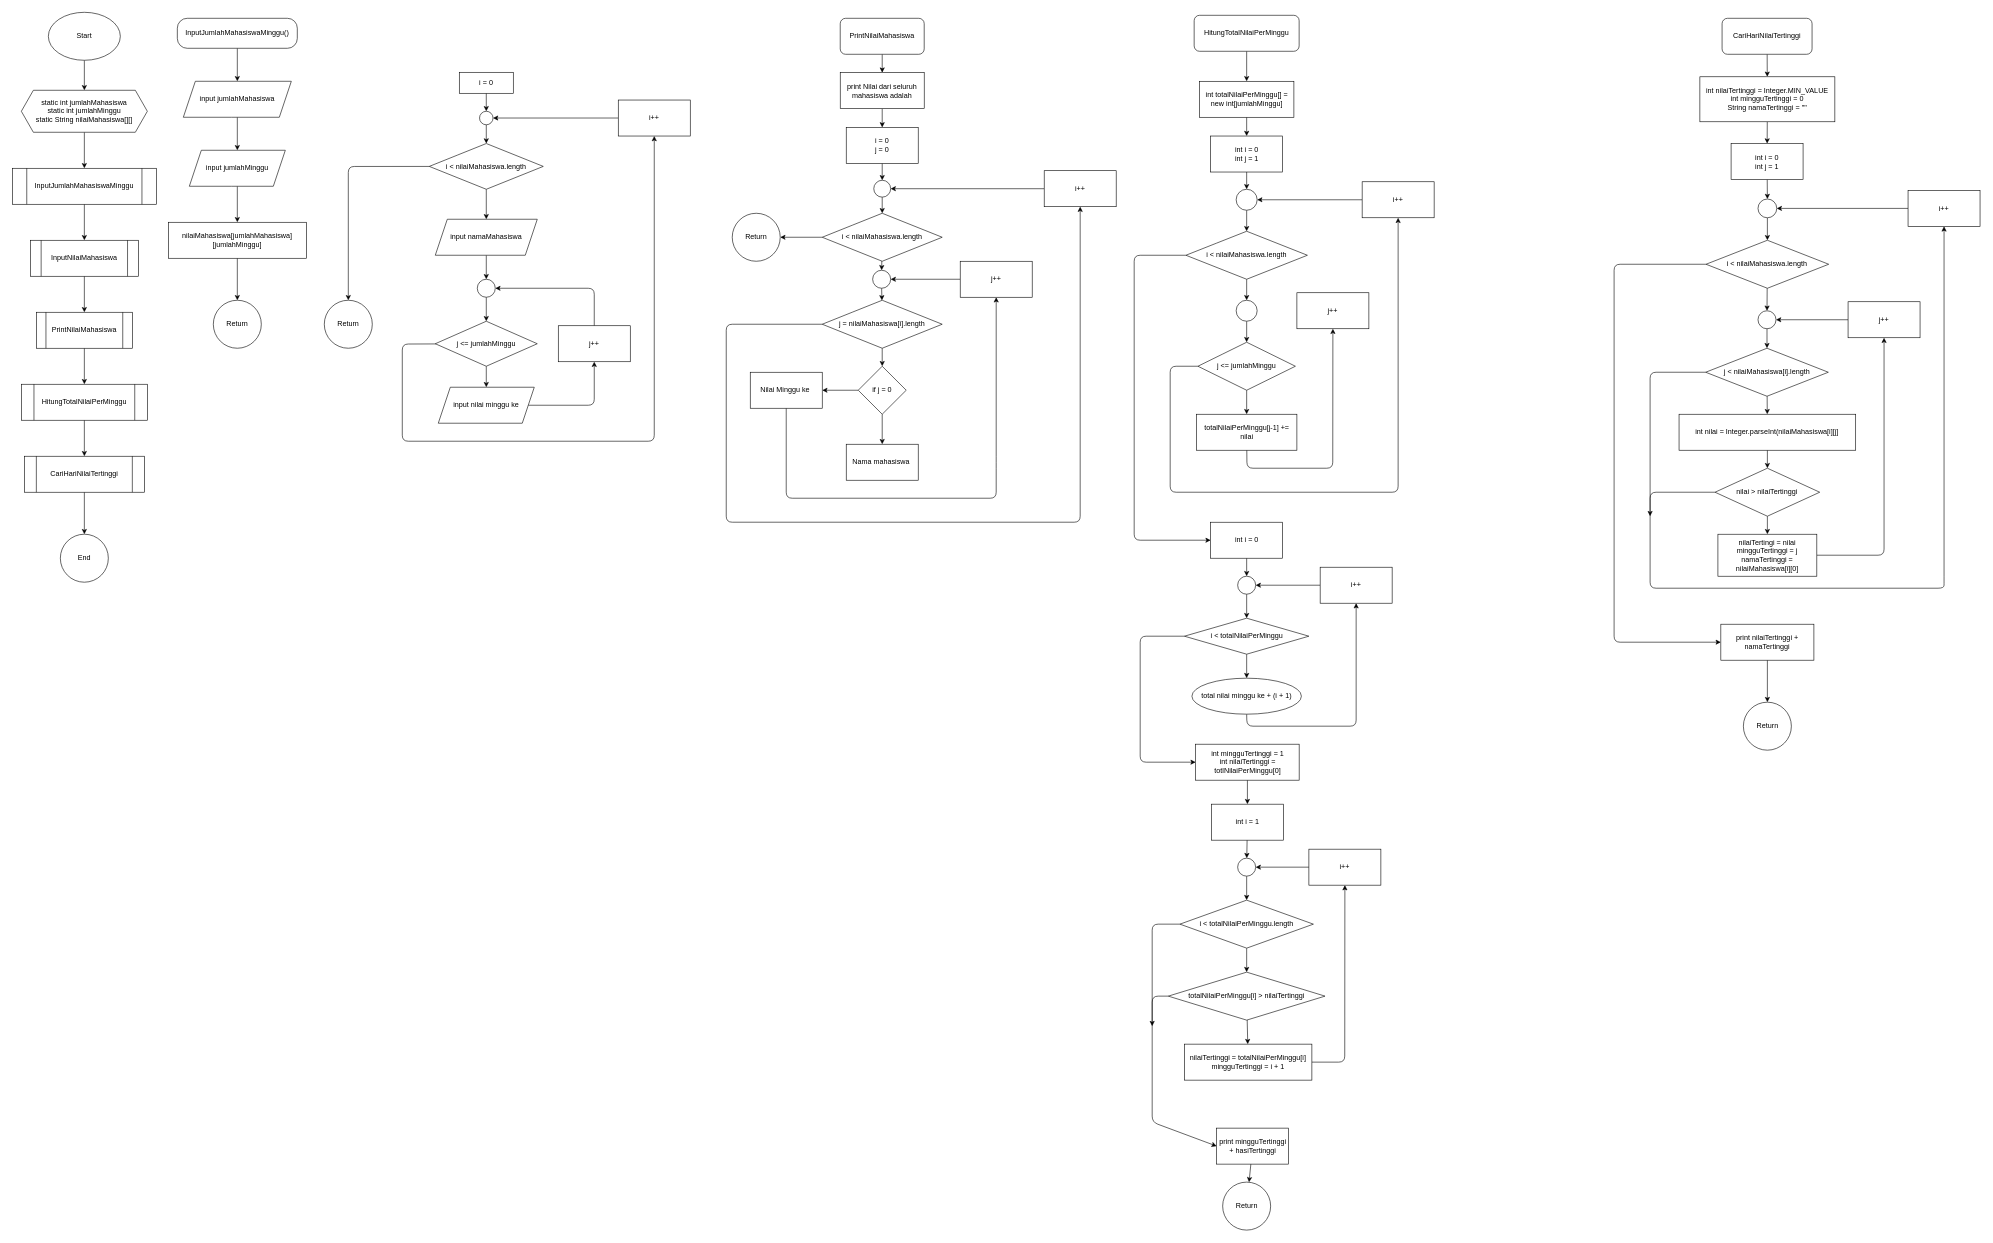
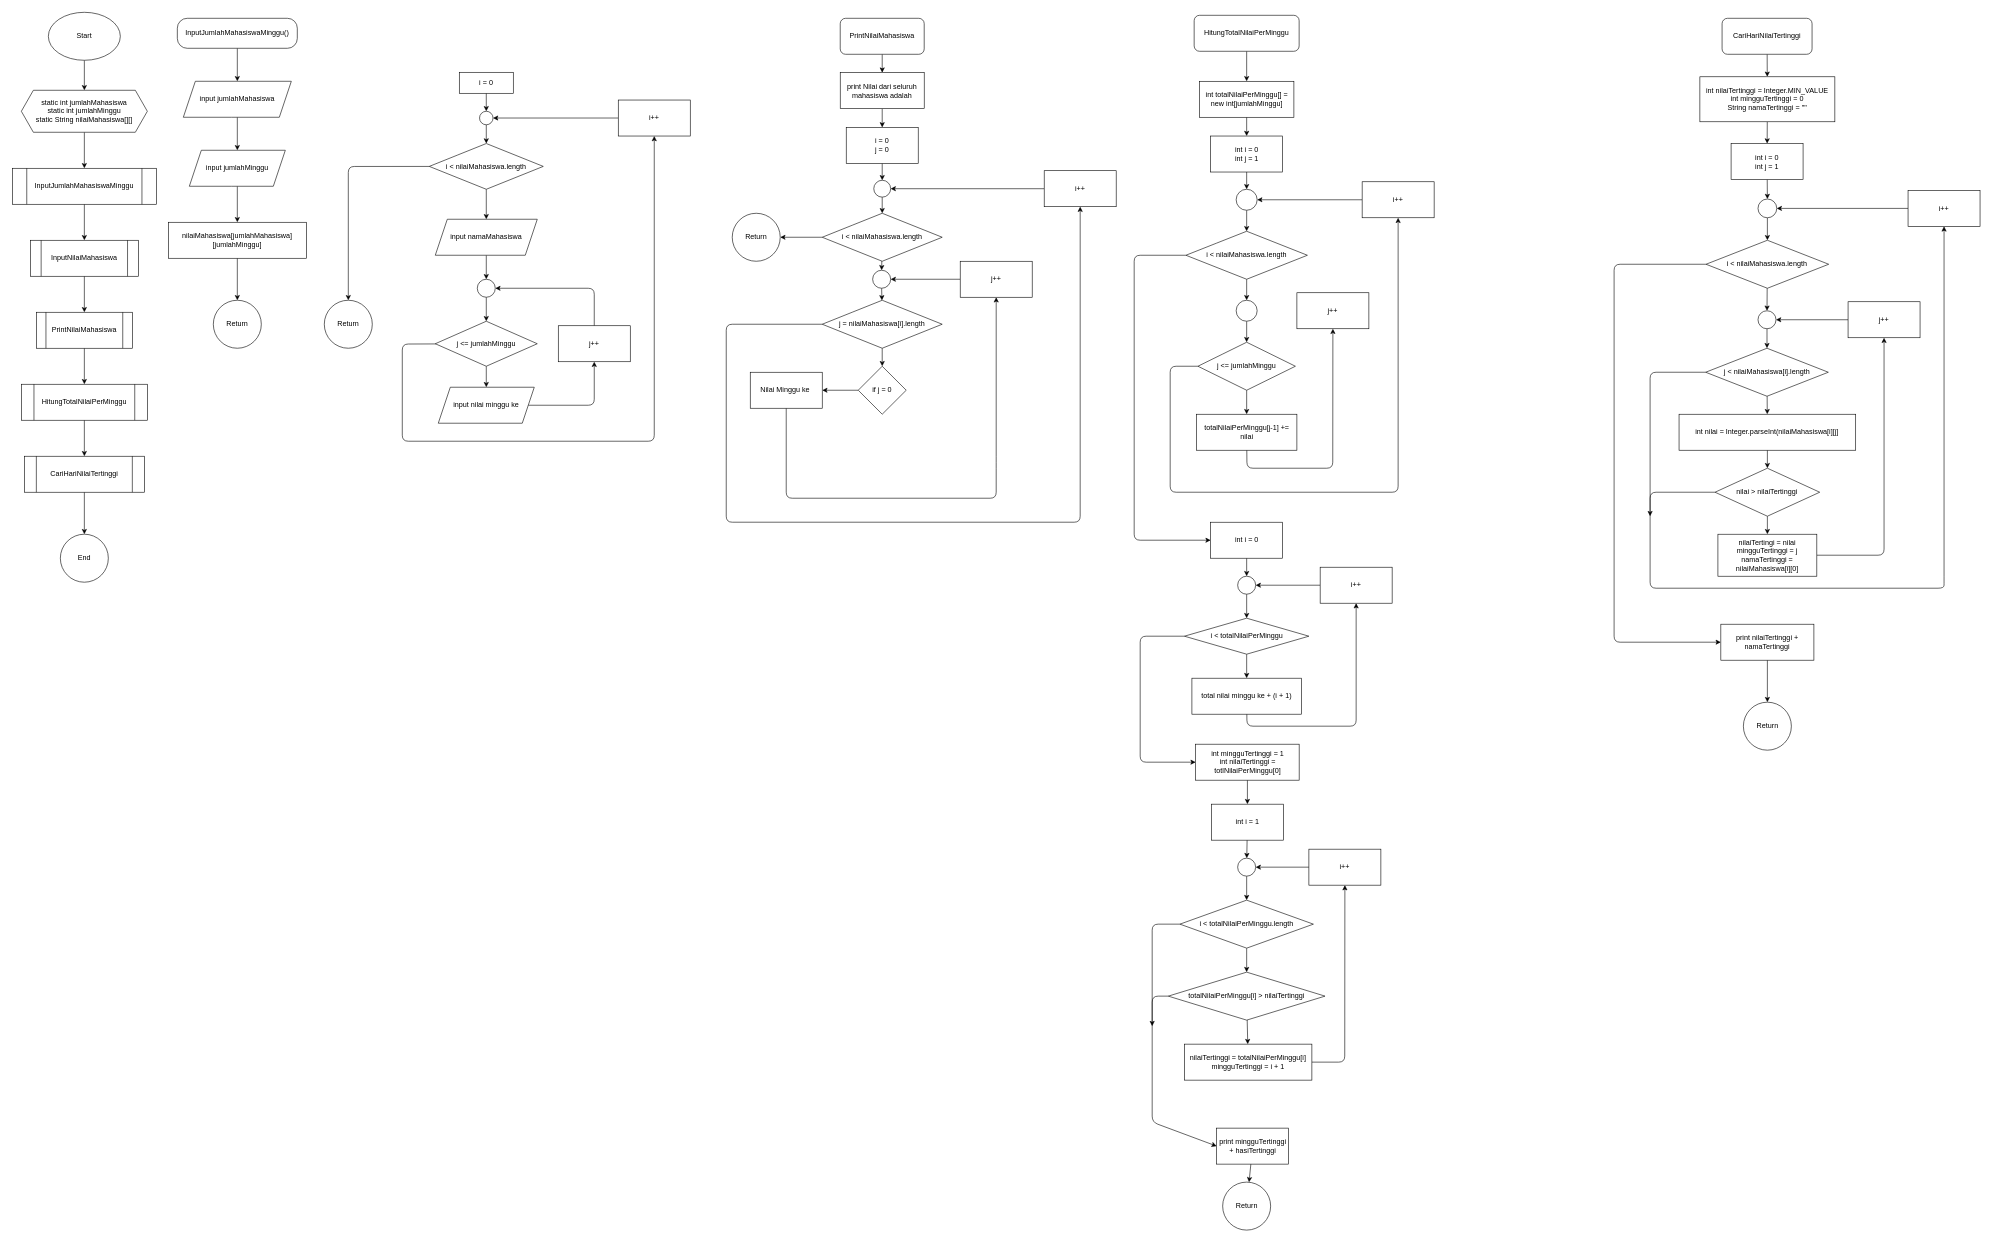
(882, 438) -> none
(882, 462) -> none
(1247, 696) -> (1247, 696)
